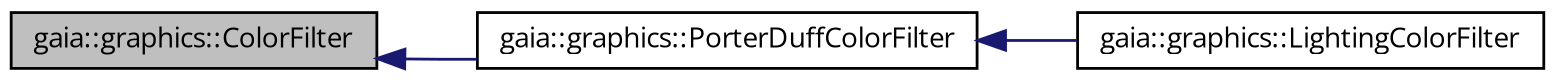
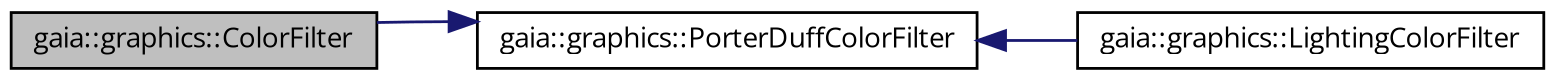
(441, 59) -> (413, 22)
